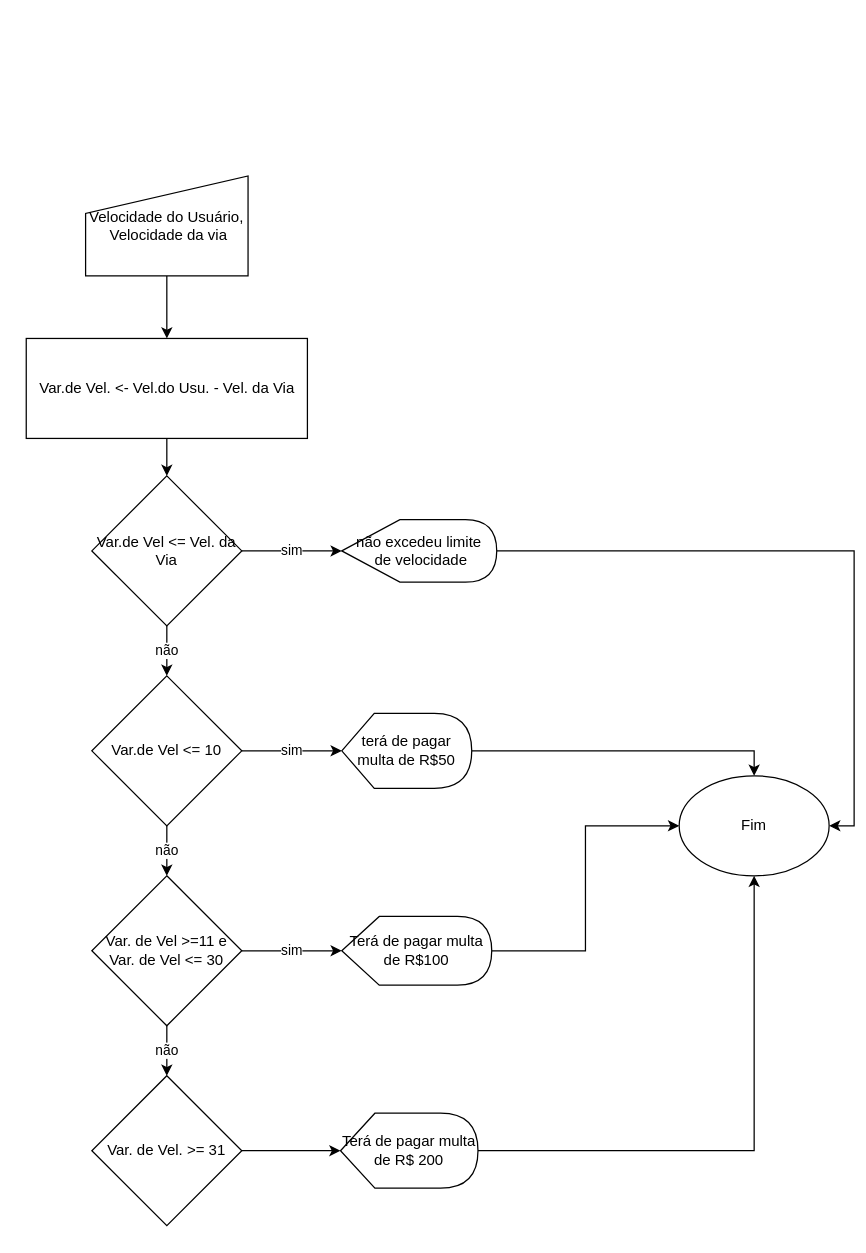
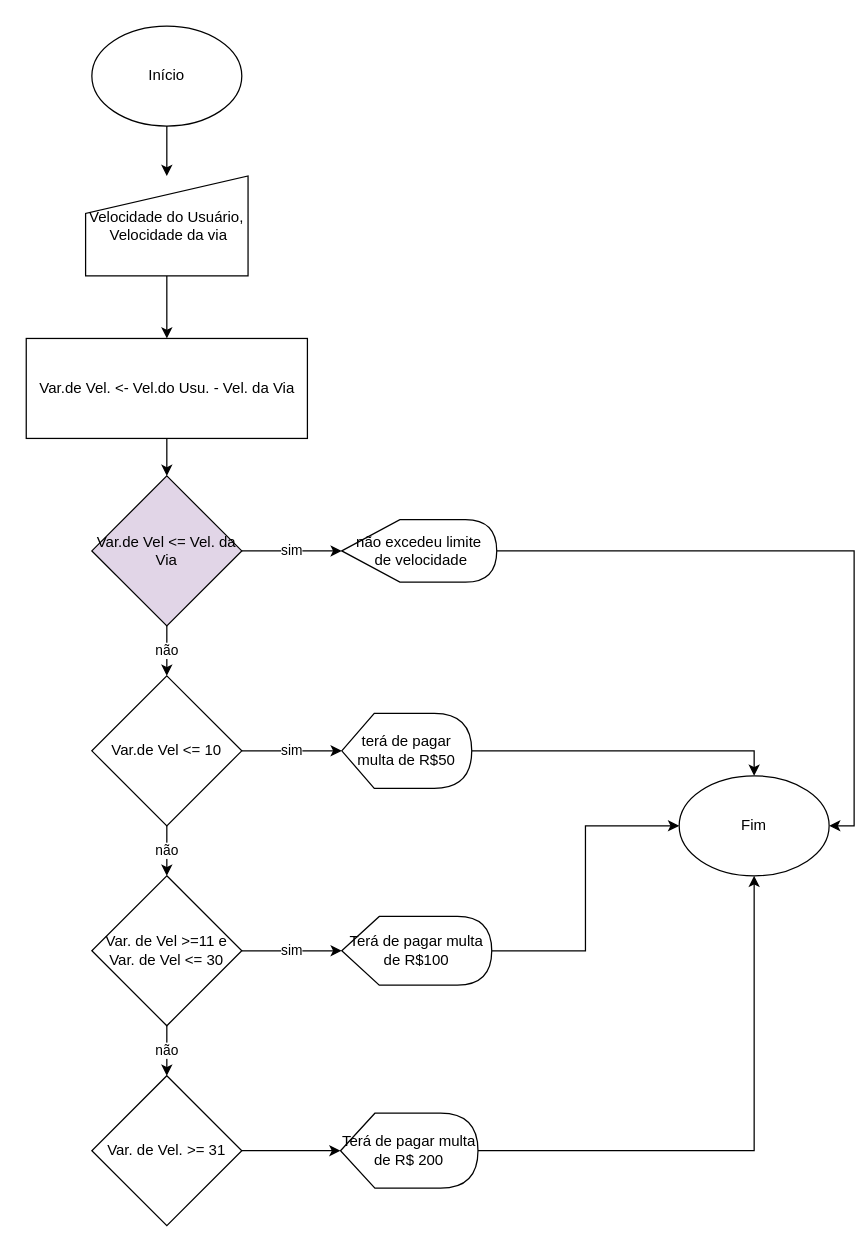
none -> (167, 76)
none -> (167, 147)
(167, 551) -> (167, 551)
